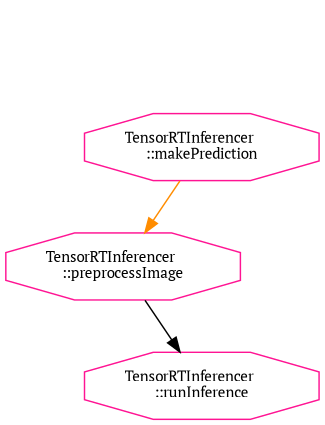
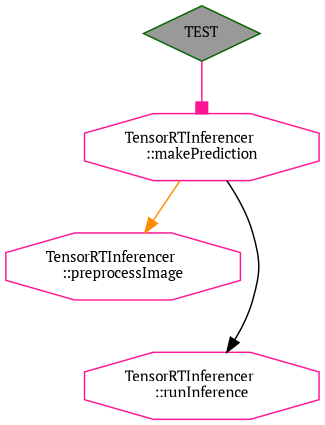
none -> (202, 34)
(158, 320) -> (258, 259)
